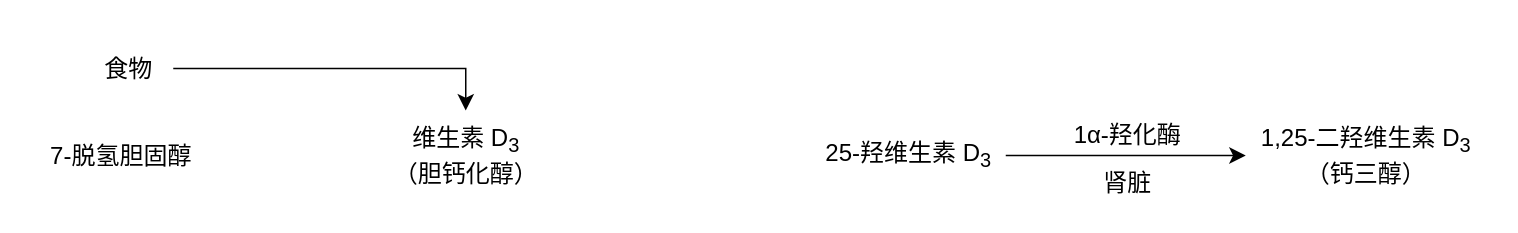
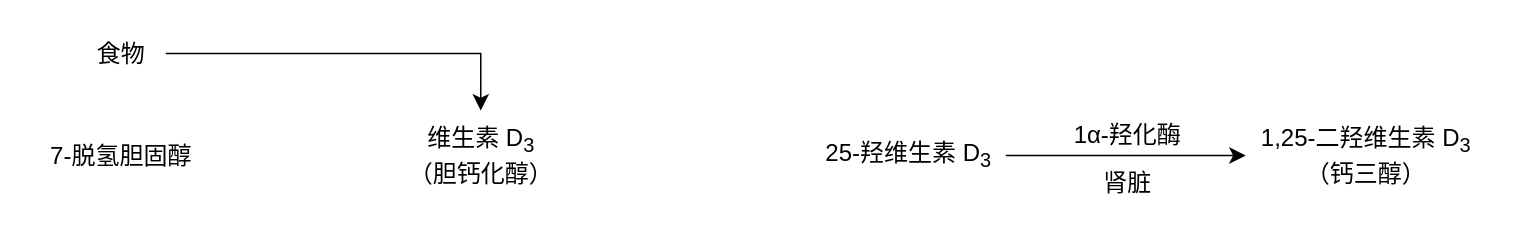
(128, 68) -> (121, 53)
(466, 155) -> (481, 155)
